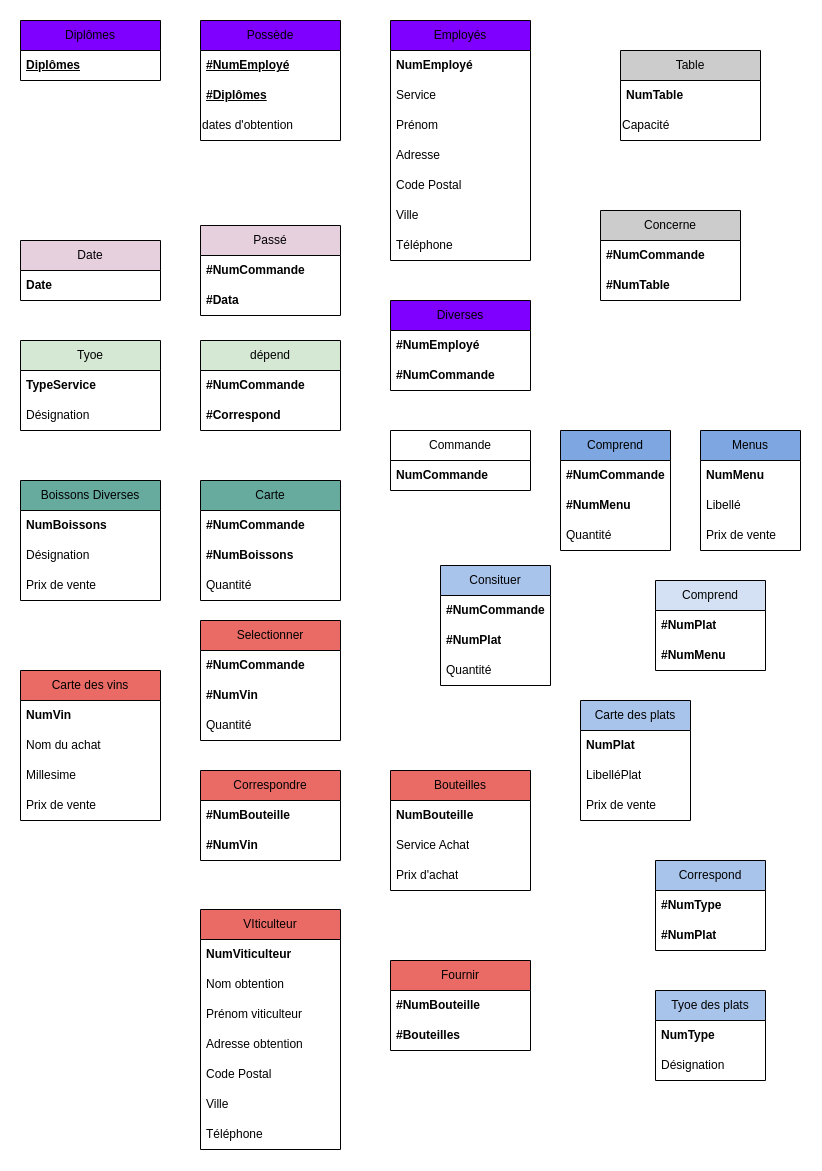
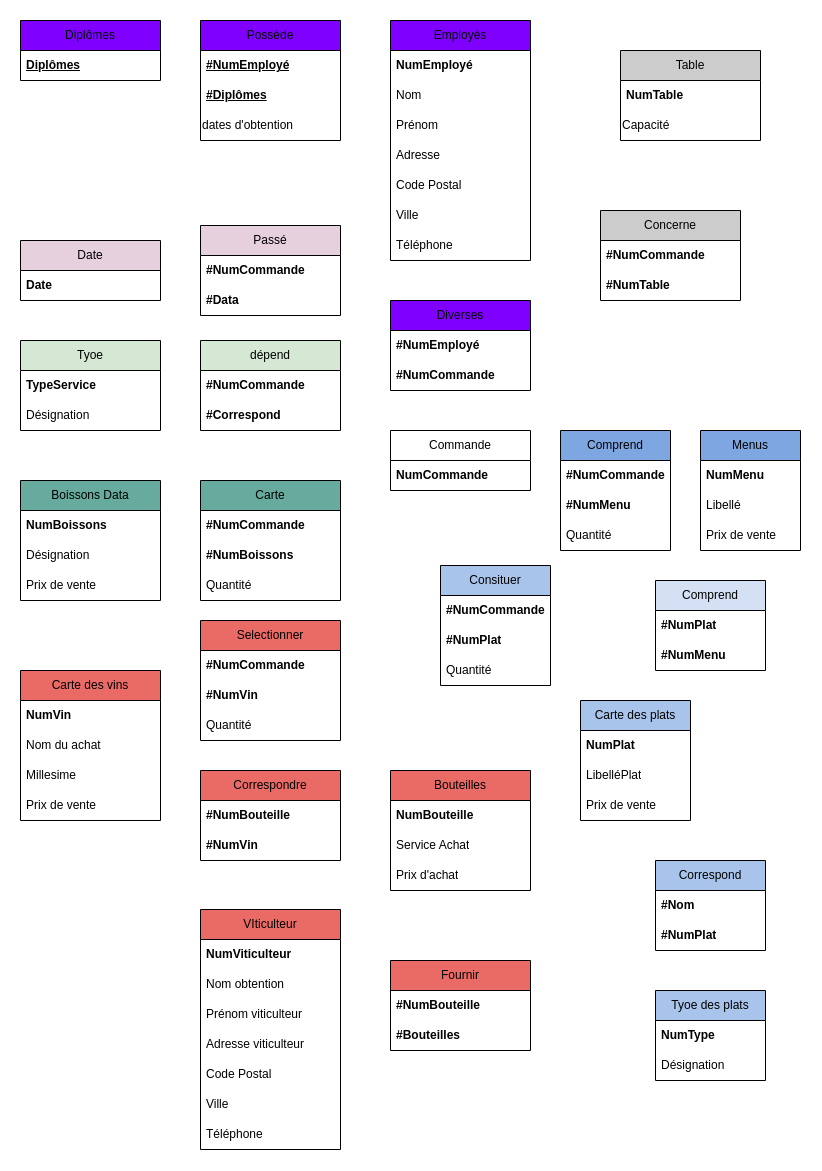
(418, 96) -> (407, 96)
(91, 496) -> (91, 496)
(688, 906) -> (675, 906)
(261, 1045) -> (264, 1045)
